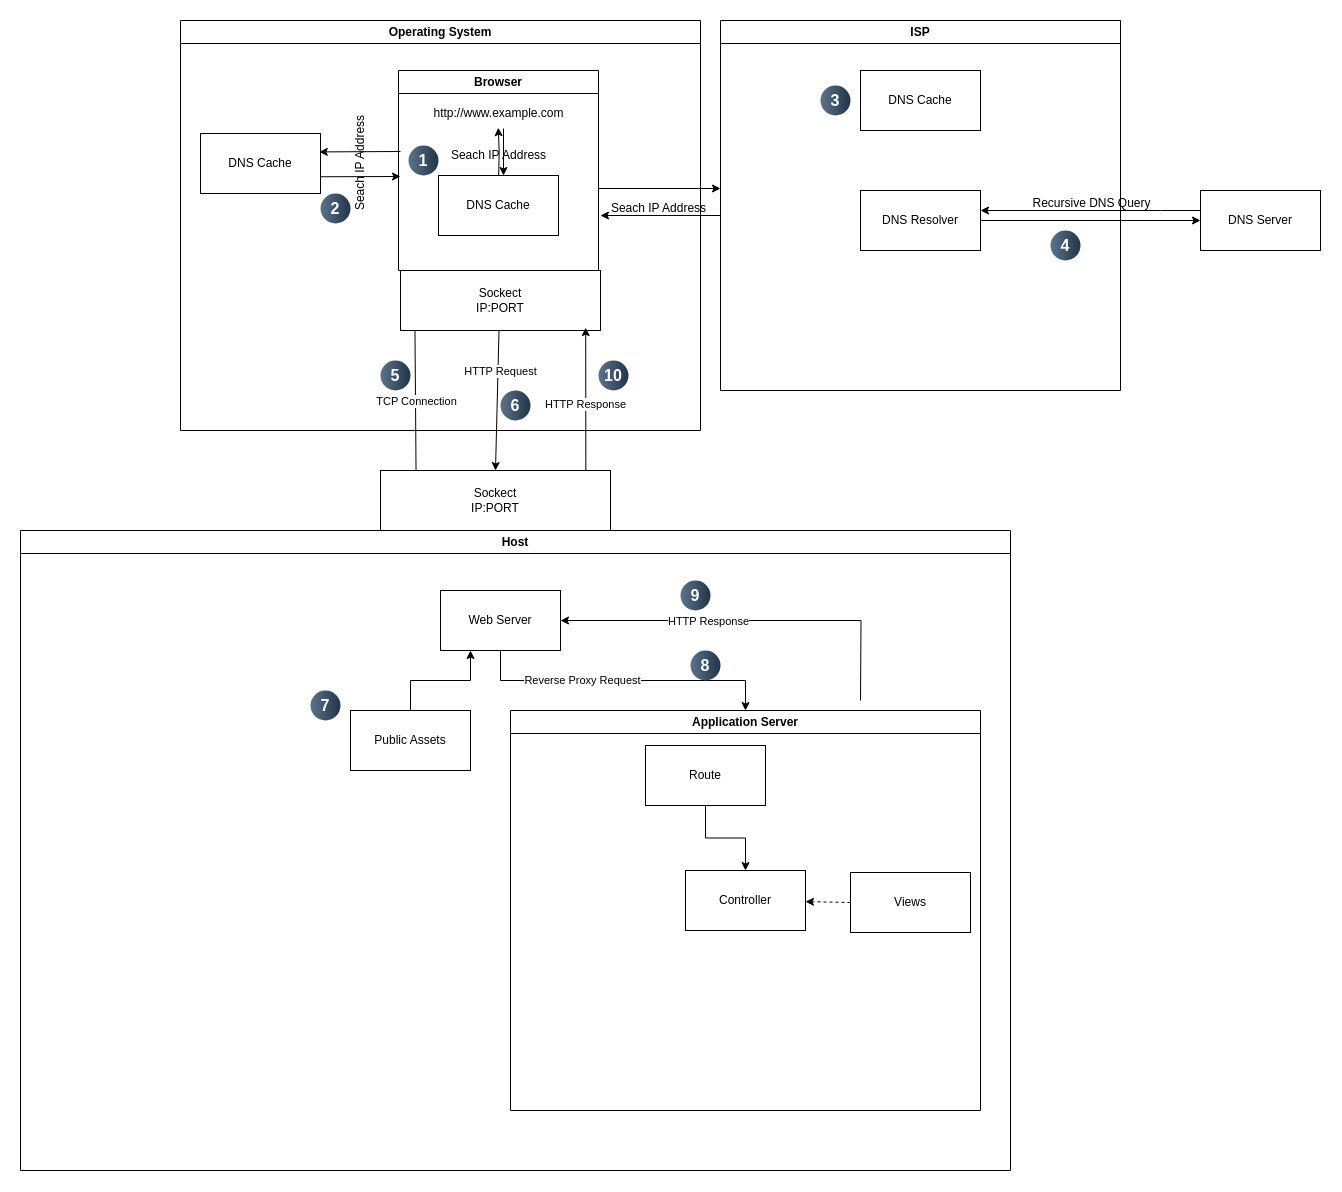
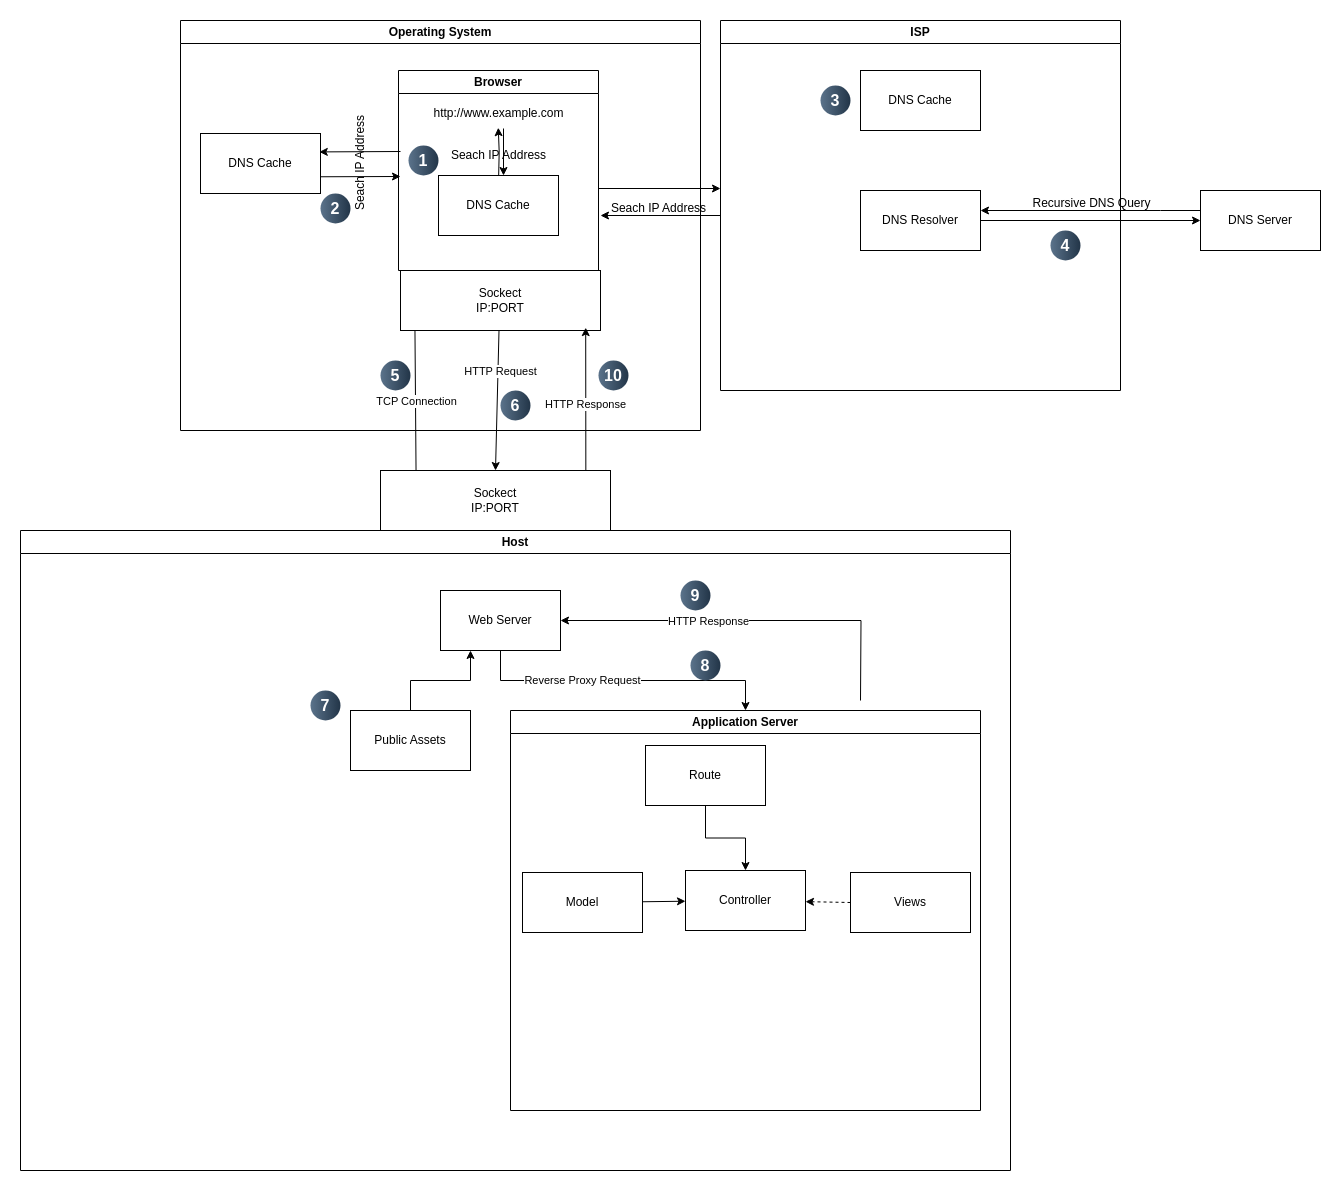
none -> (661, 902)
none -> (583, 903)
